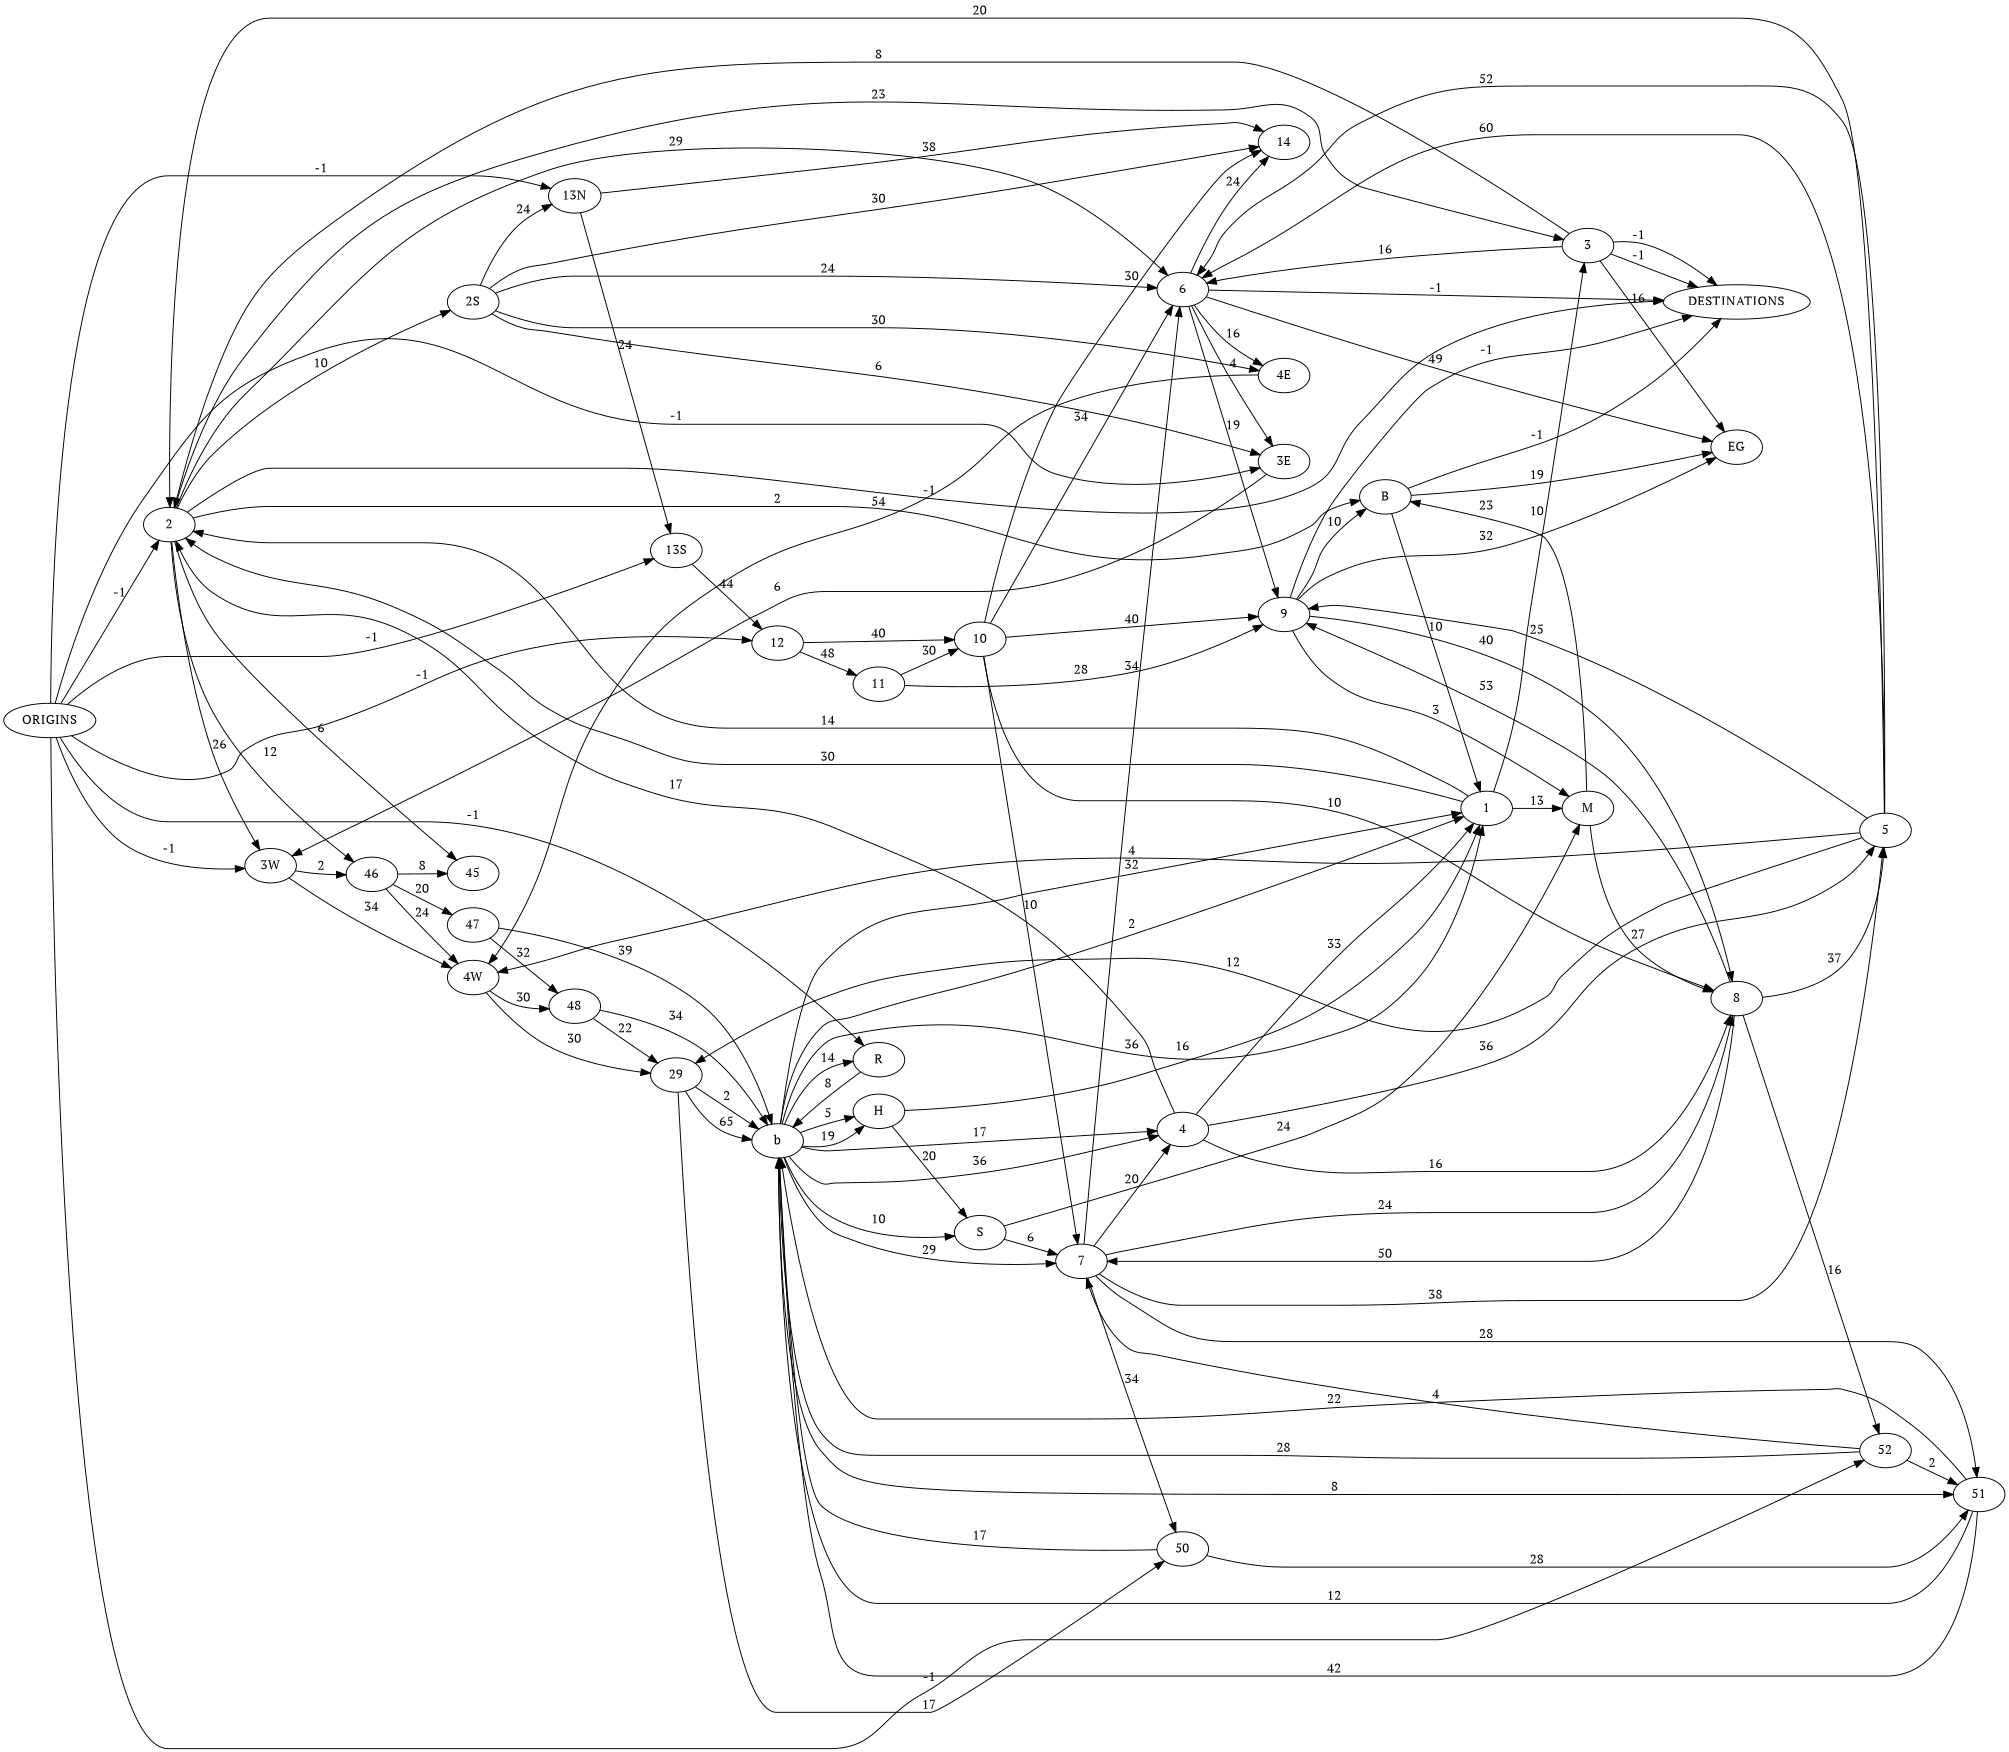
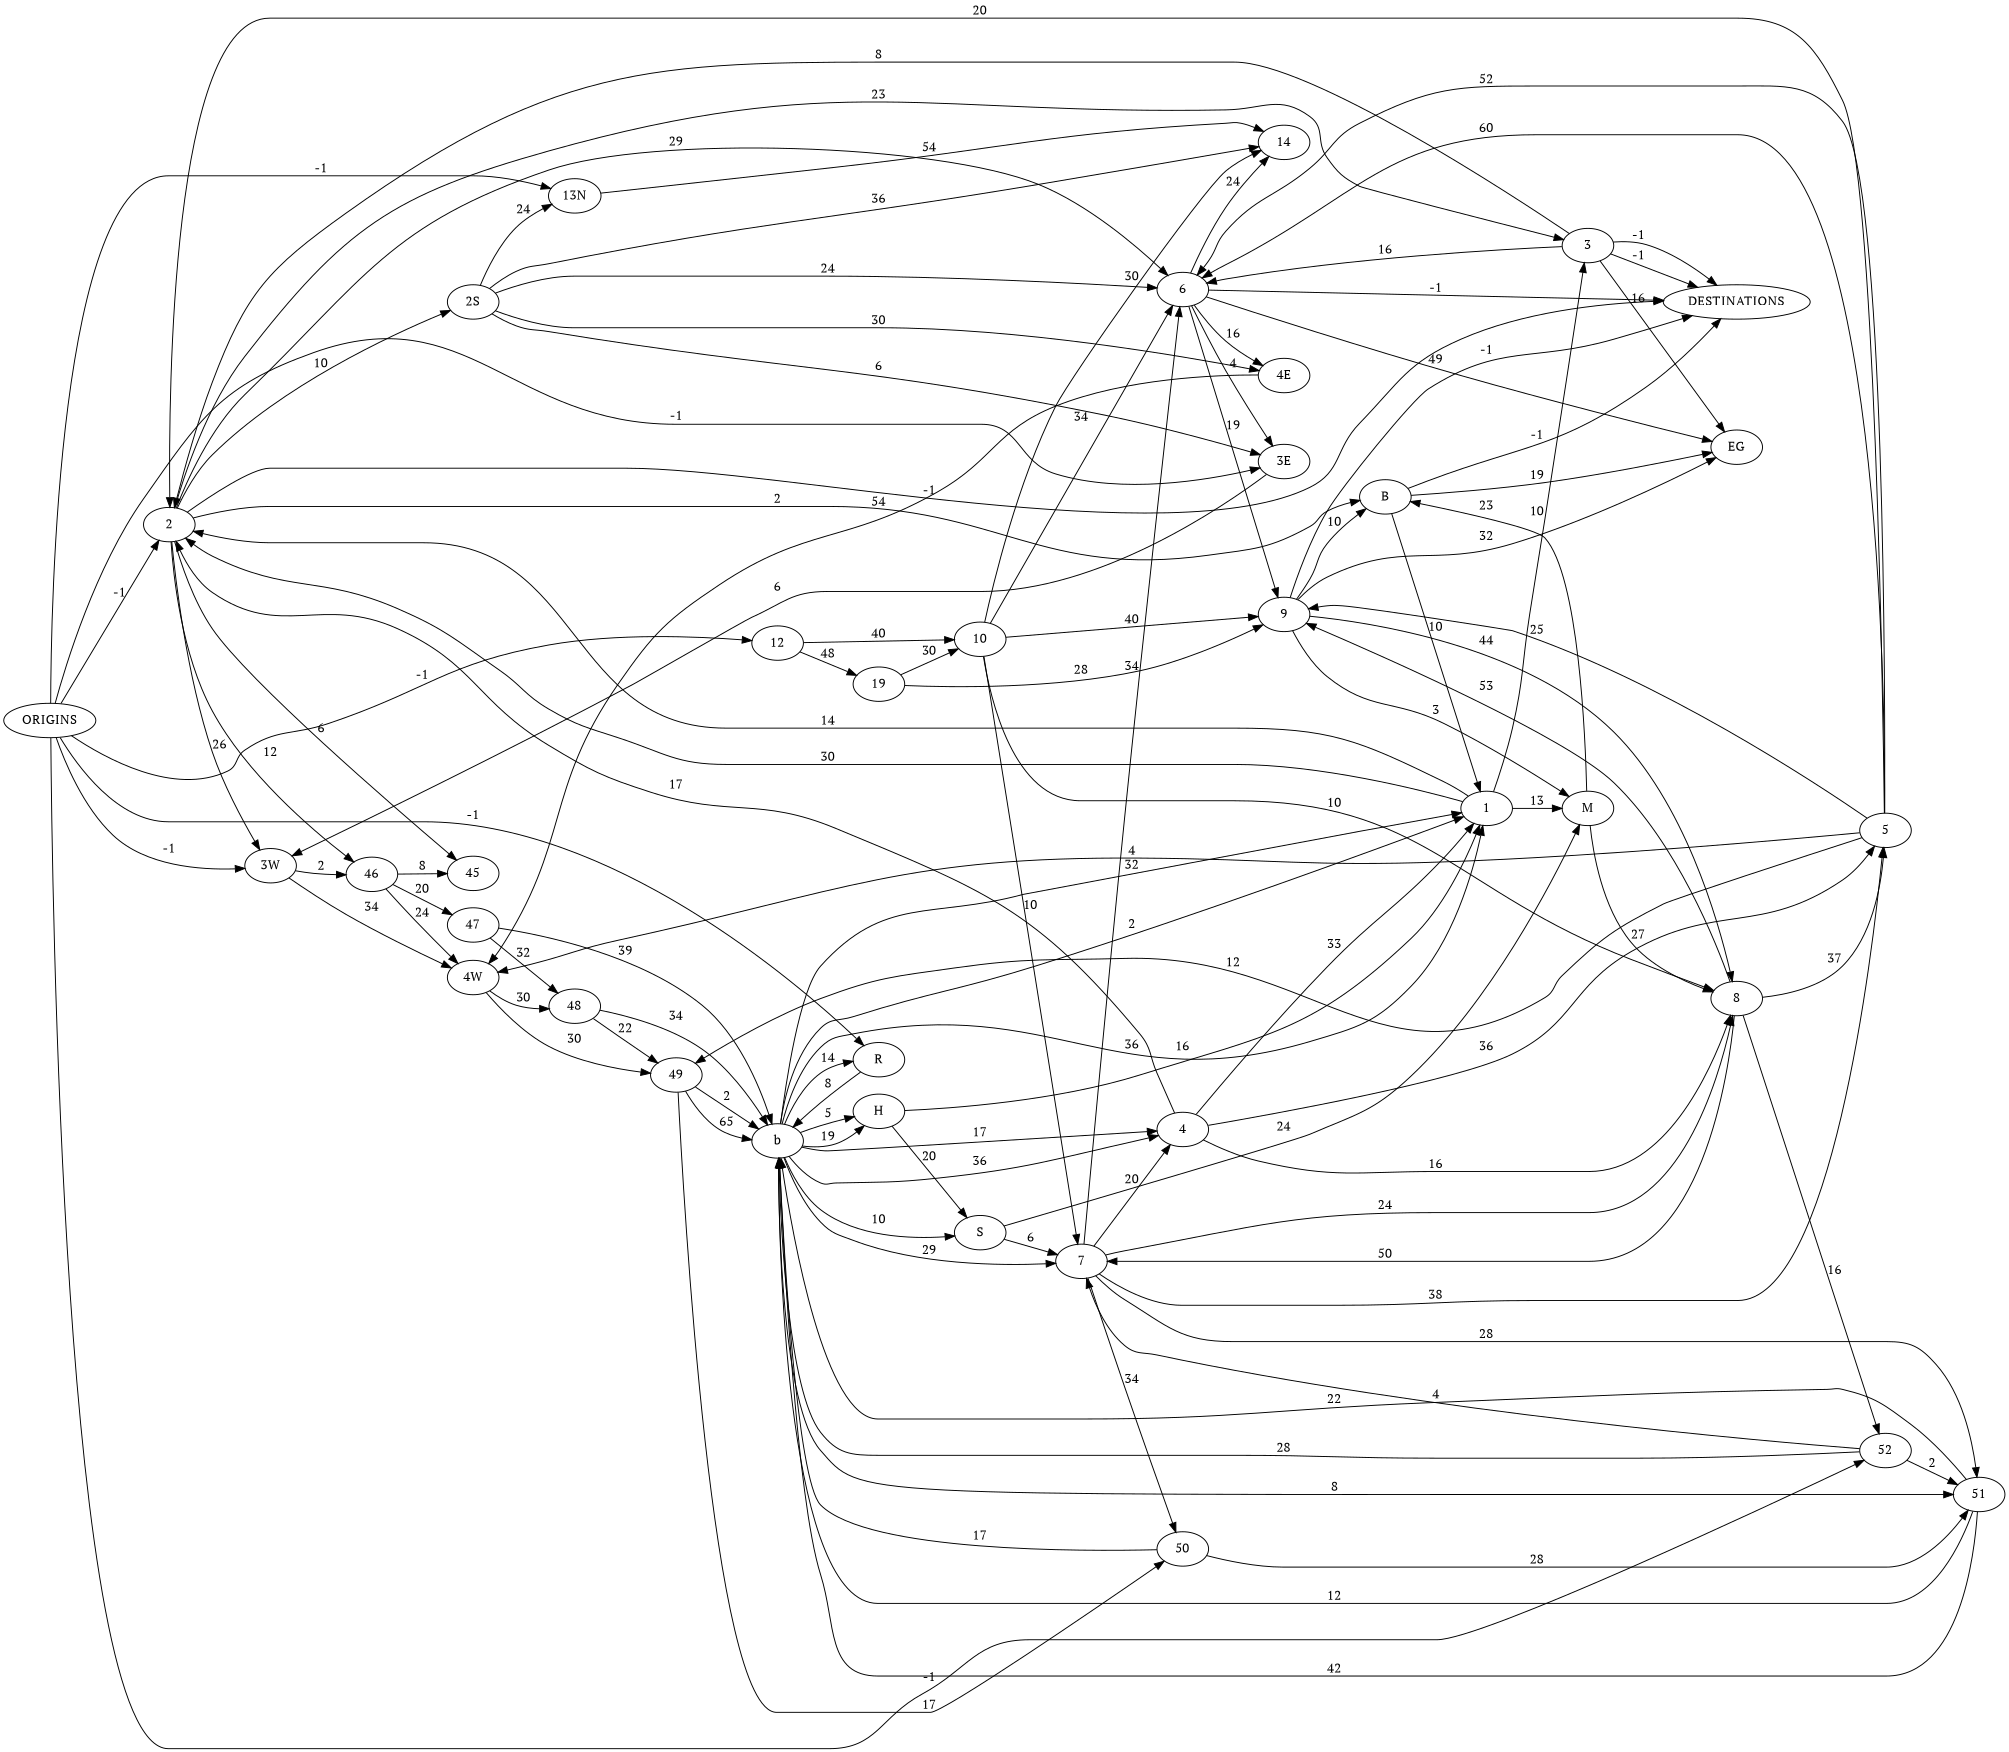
(930, 148) -> (930, 148)
(879, 199) -> (879, 199)
(676, 550) -> none
(1487, 641) -> (1487, 641)
(879, 684) -> (879, 684)
(676, 1075) -> (676, 1075)
